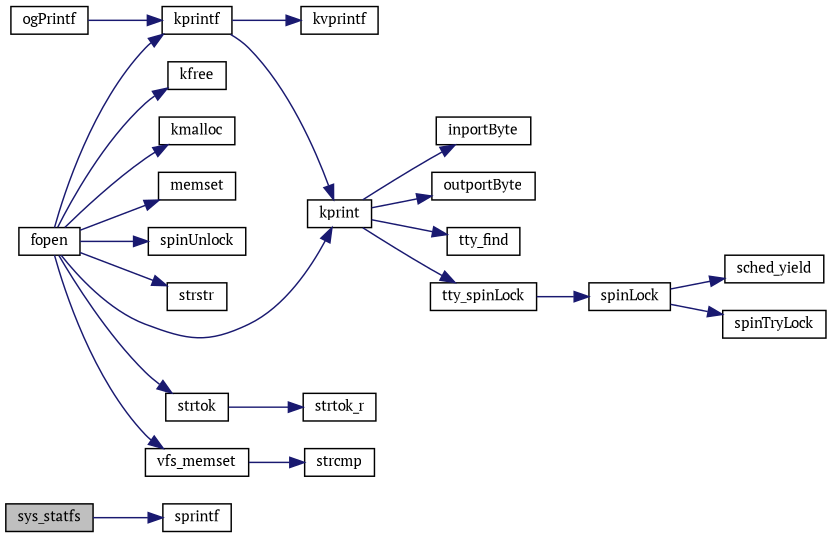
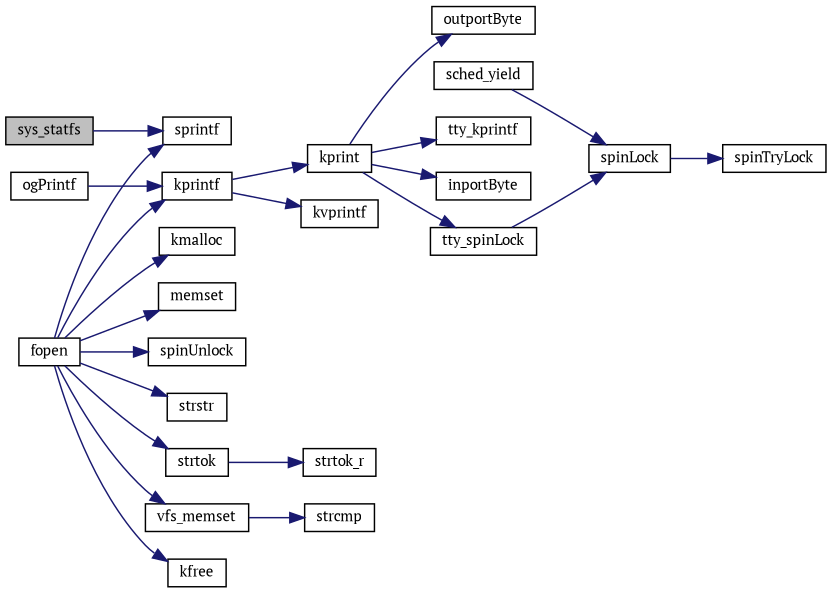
(484, 241) -> (484, 131)
(690, 285) -> (553, 113)
(200, 338) -> (92, 240)
